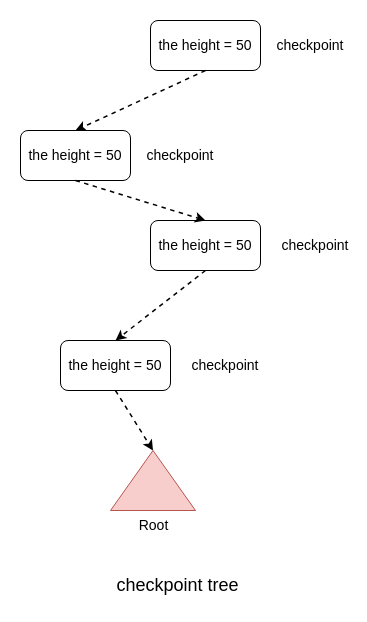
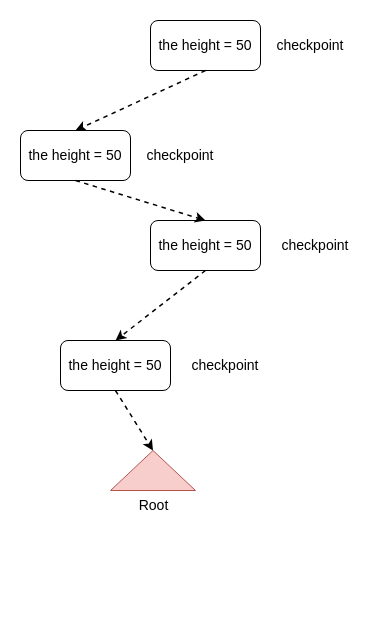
(153, 481) -> (153, 471)
(178, 586) -> none
